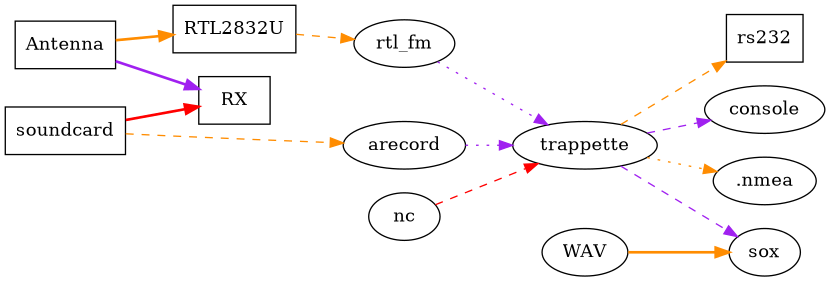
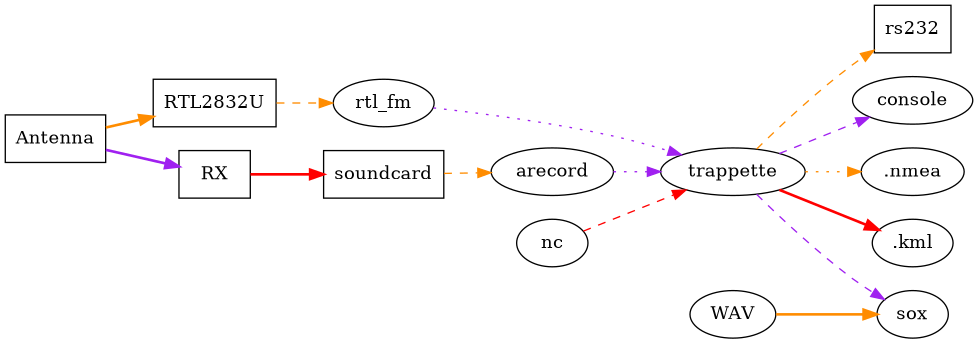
(155, 115) -> (280, 174)
none -> (913, 243)
